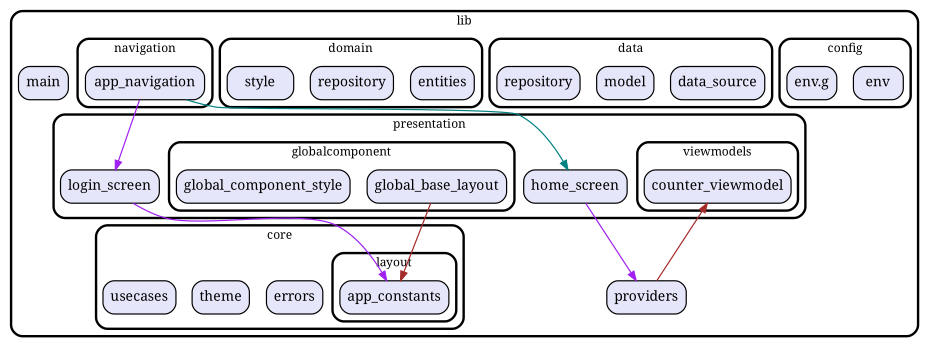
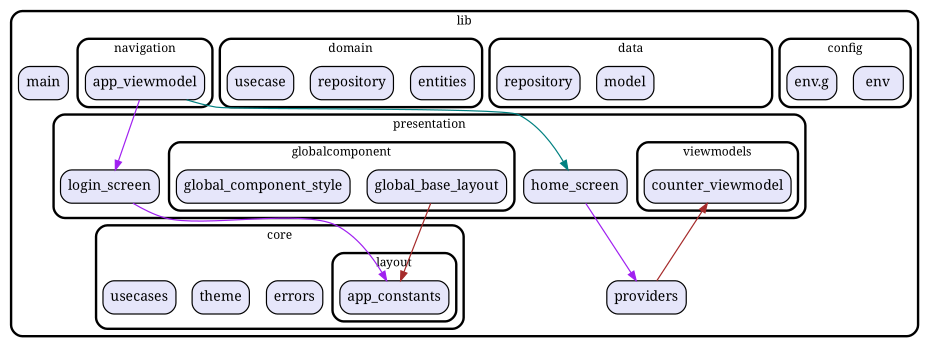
(145, 83) -> (145, 83)
(260, 83) -> (260, 83)
(718, 83) -> none
